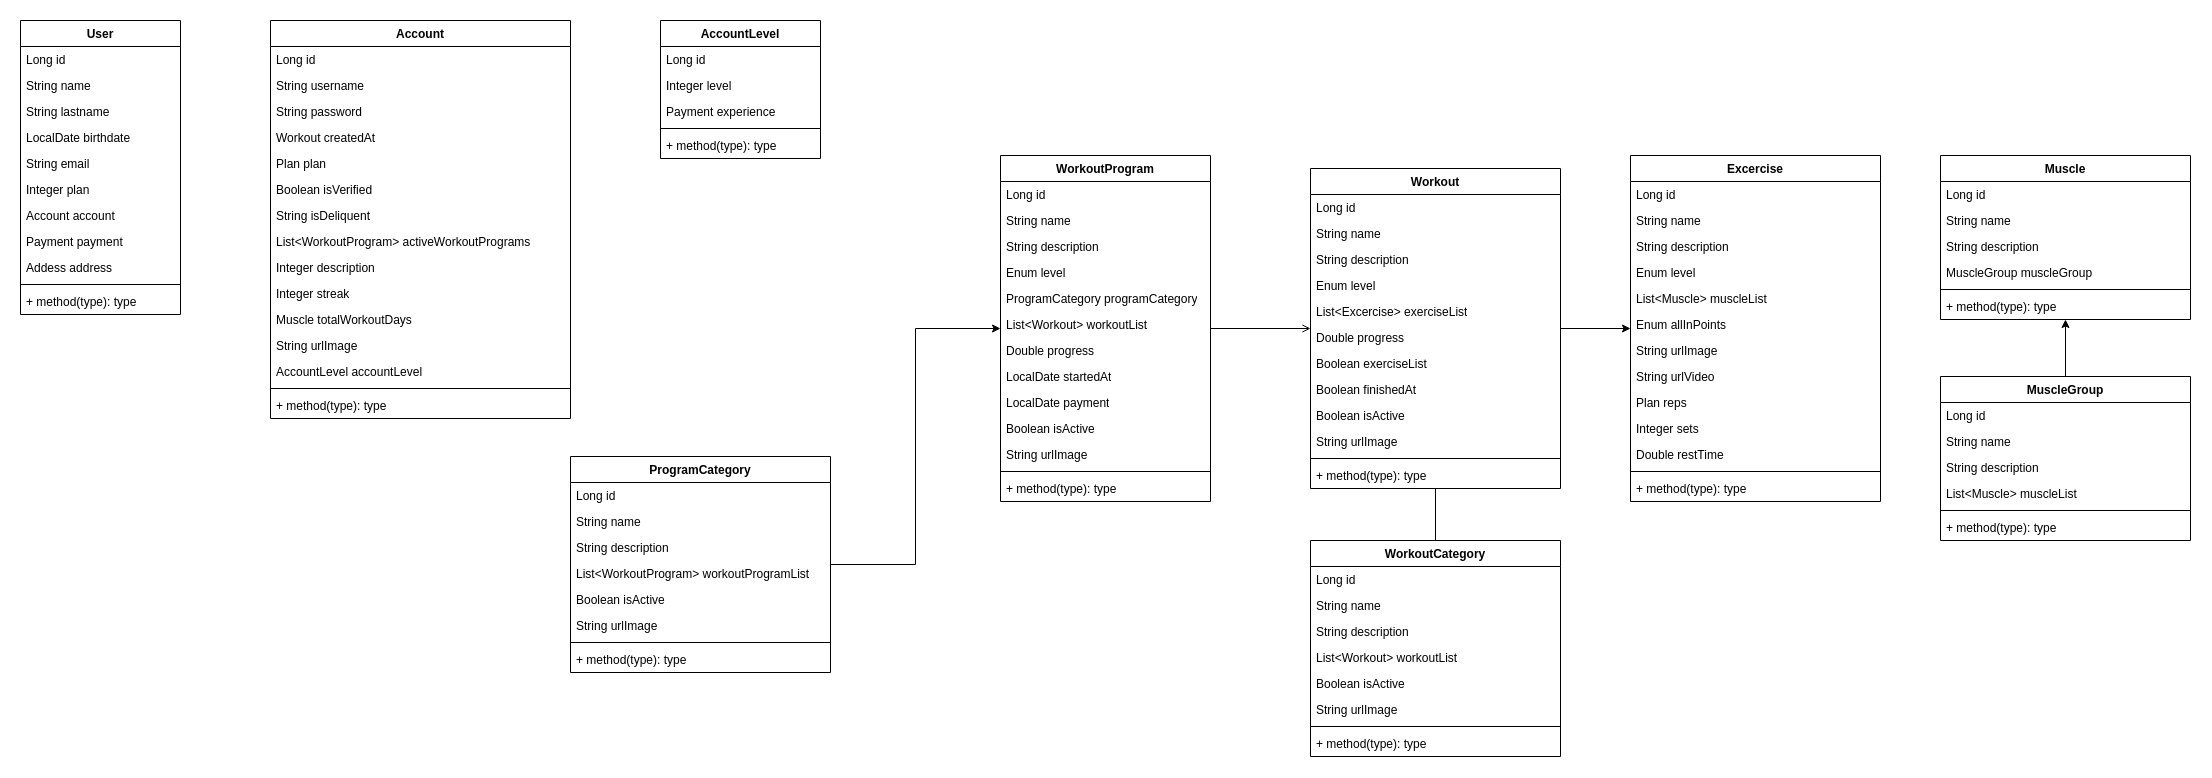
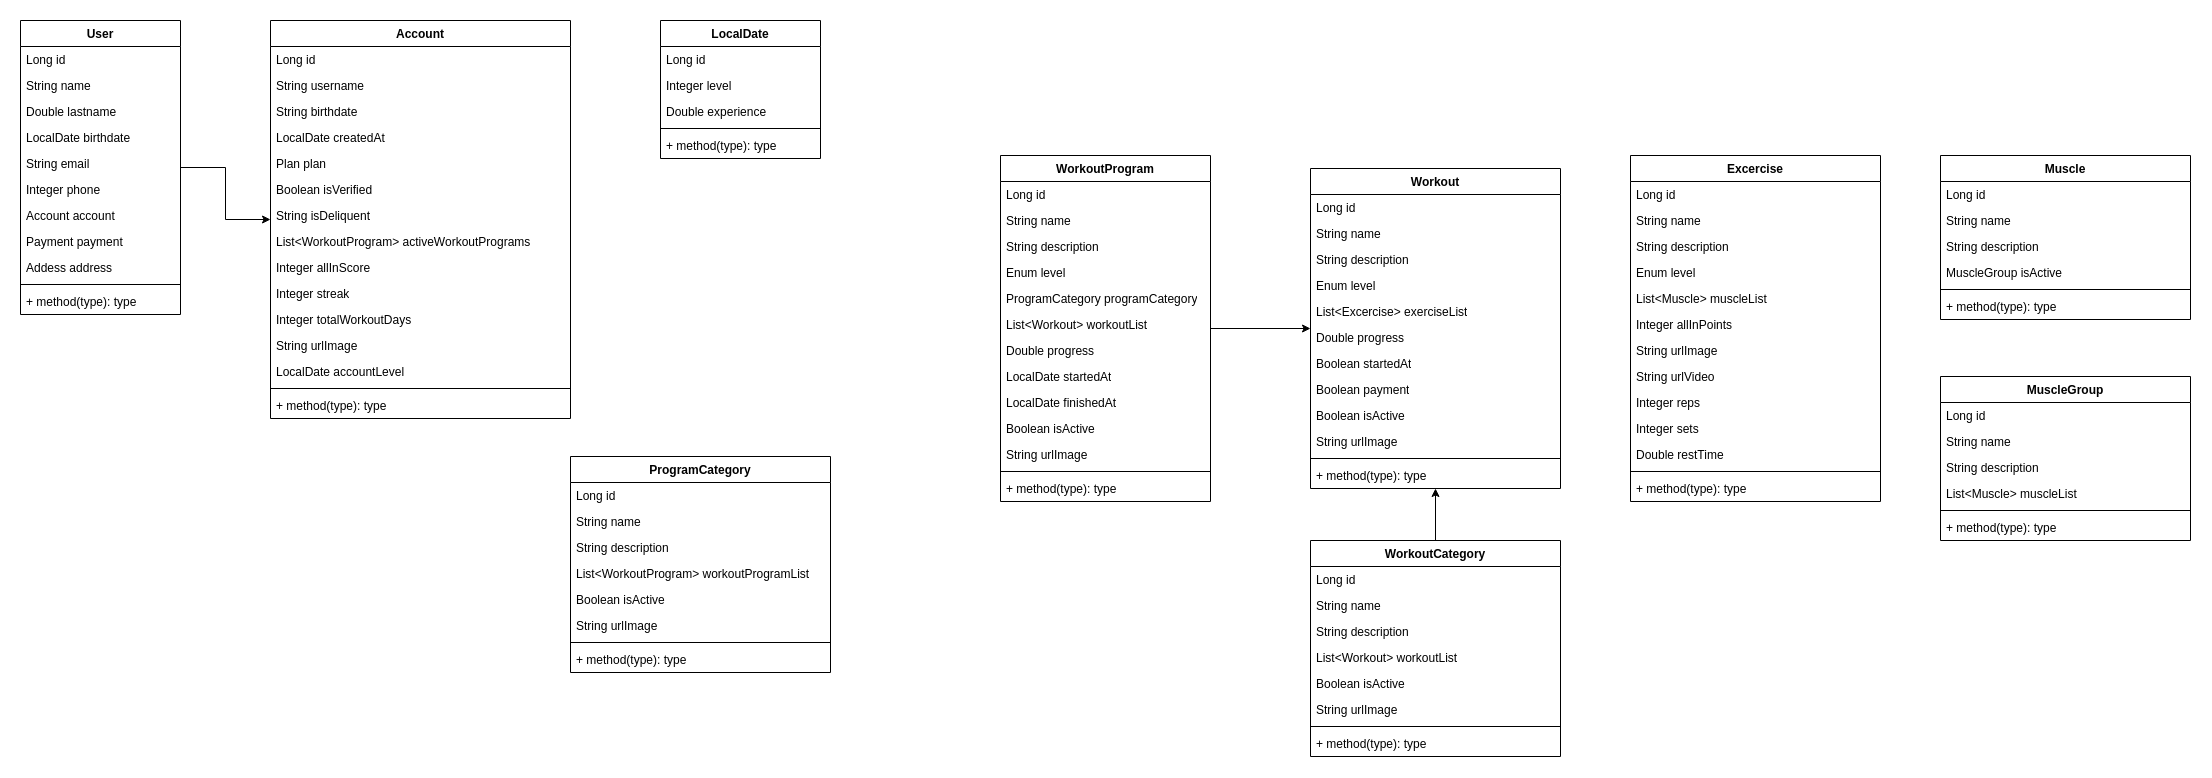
(741, 35) -> (741, 35)
(72, 113) -> (72, 113)
(324, 113) -> (326, 113)
(724, 113) -> (719, 113)
(332, 139) -> (337, 139)
(64, 191) -> (69, 191)
none -> (226, 191)
(336, 269) -> (332, 269)
(2019, 274) -> (2007, 274)
(349, 321) -> (354, 321)
(1684, 326) -> (1694, 326)
(1304, 329) -> (1302, 329)
(1593, 329) -> none
(2066, 351) -> none
(1377, 365) -> (1371, 365)
(356, 373) -> (346, 373)
(1371, 391) -> (1364, 391)
(1061, 404) -> (1067, 404)
(1664, 404) -> (1675, 404)
(916, 450) -> none
(1436, 495) -> (1436, 497)
